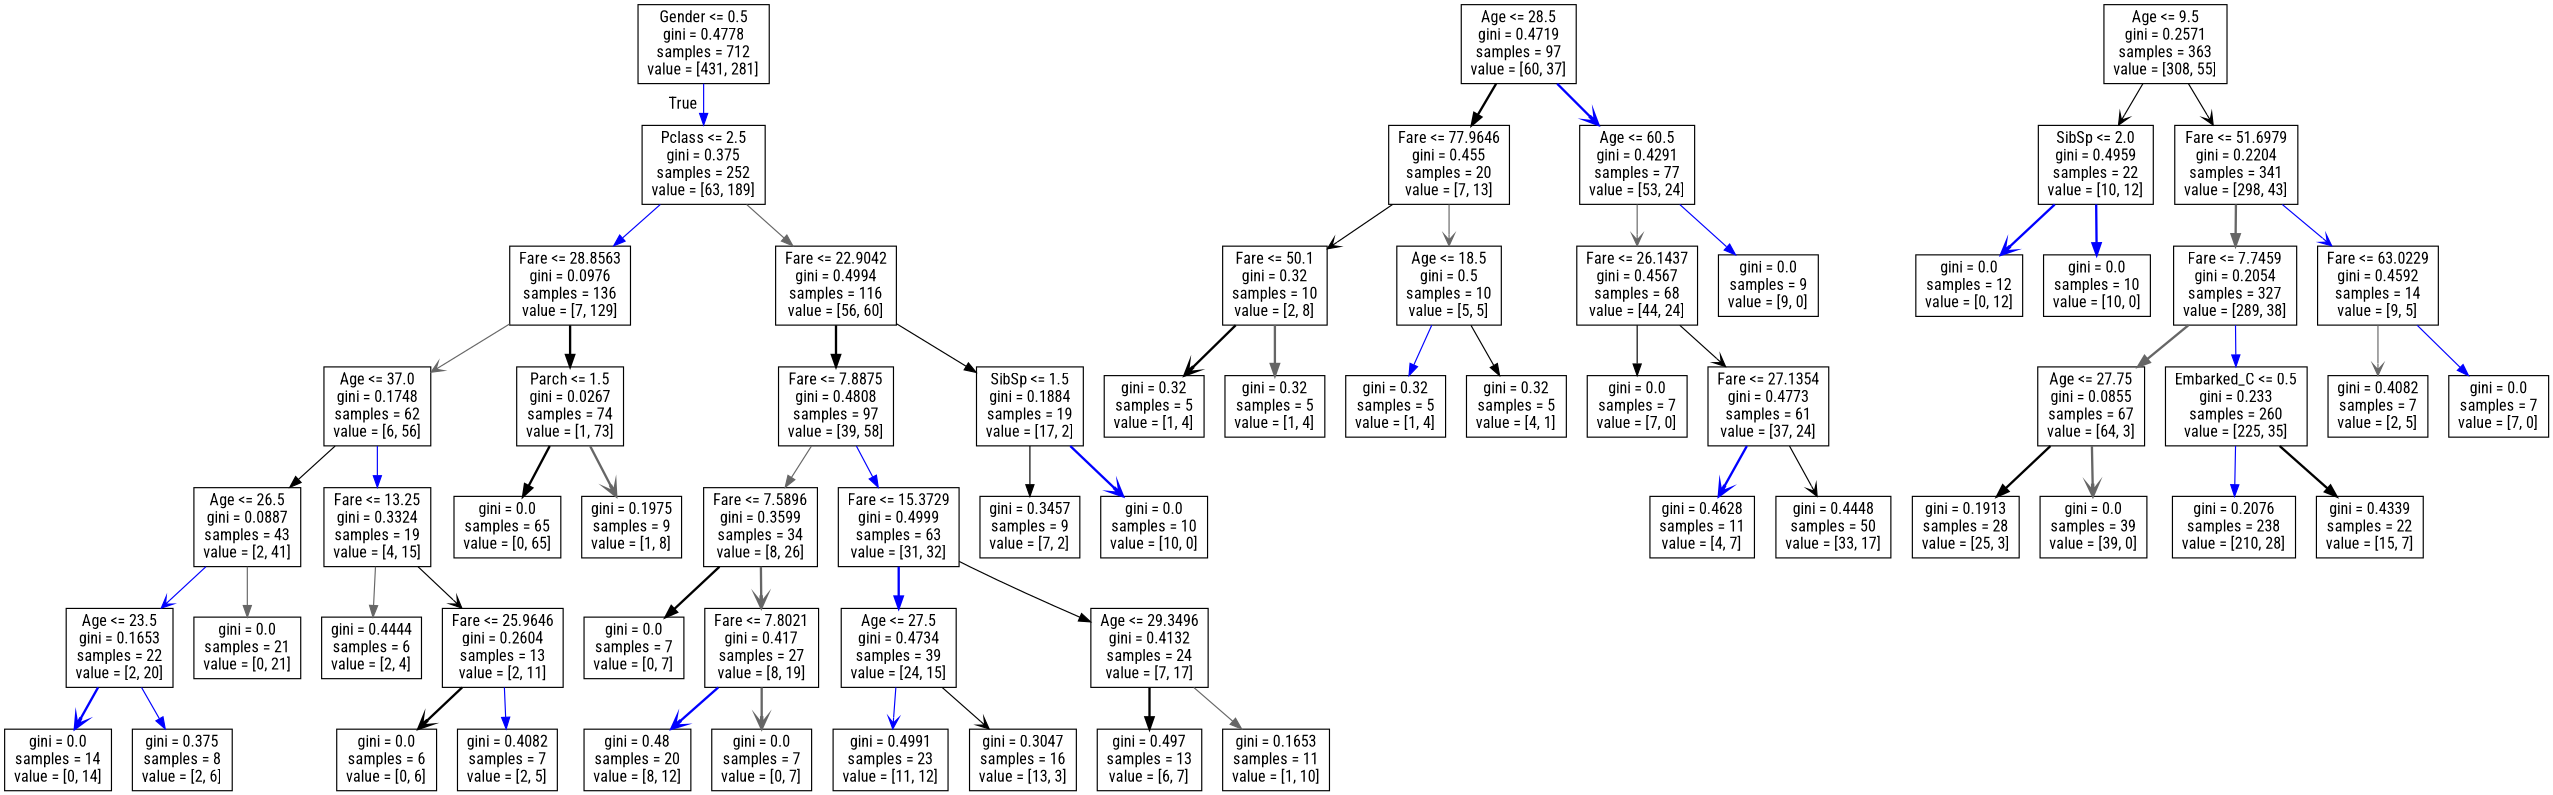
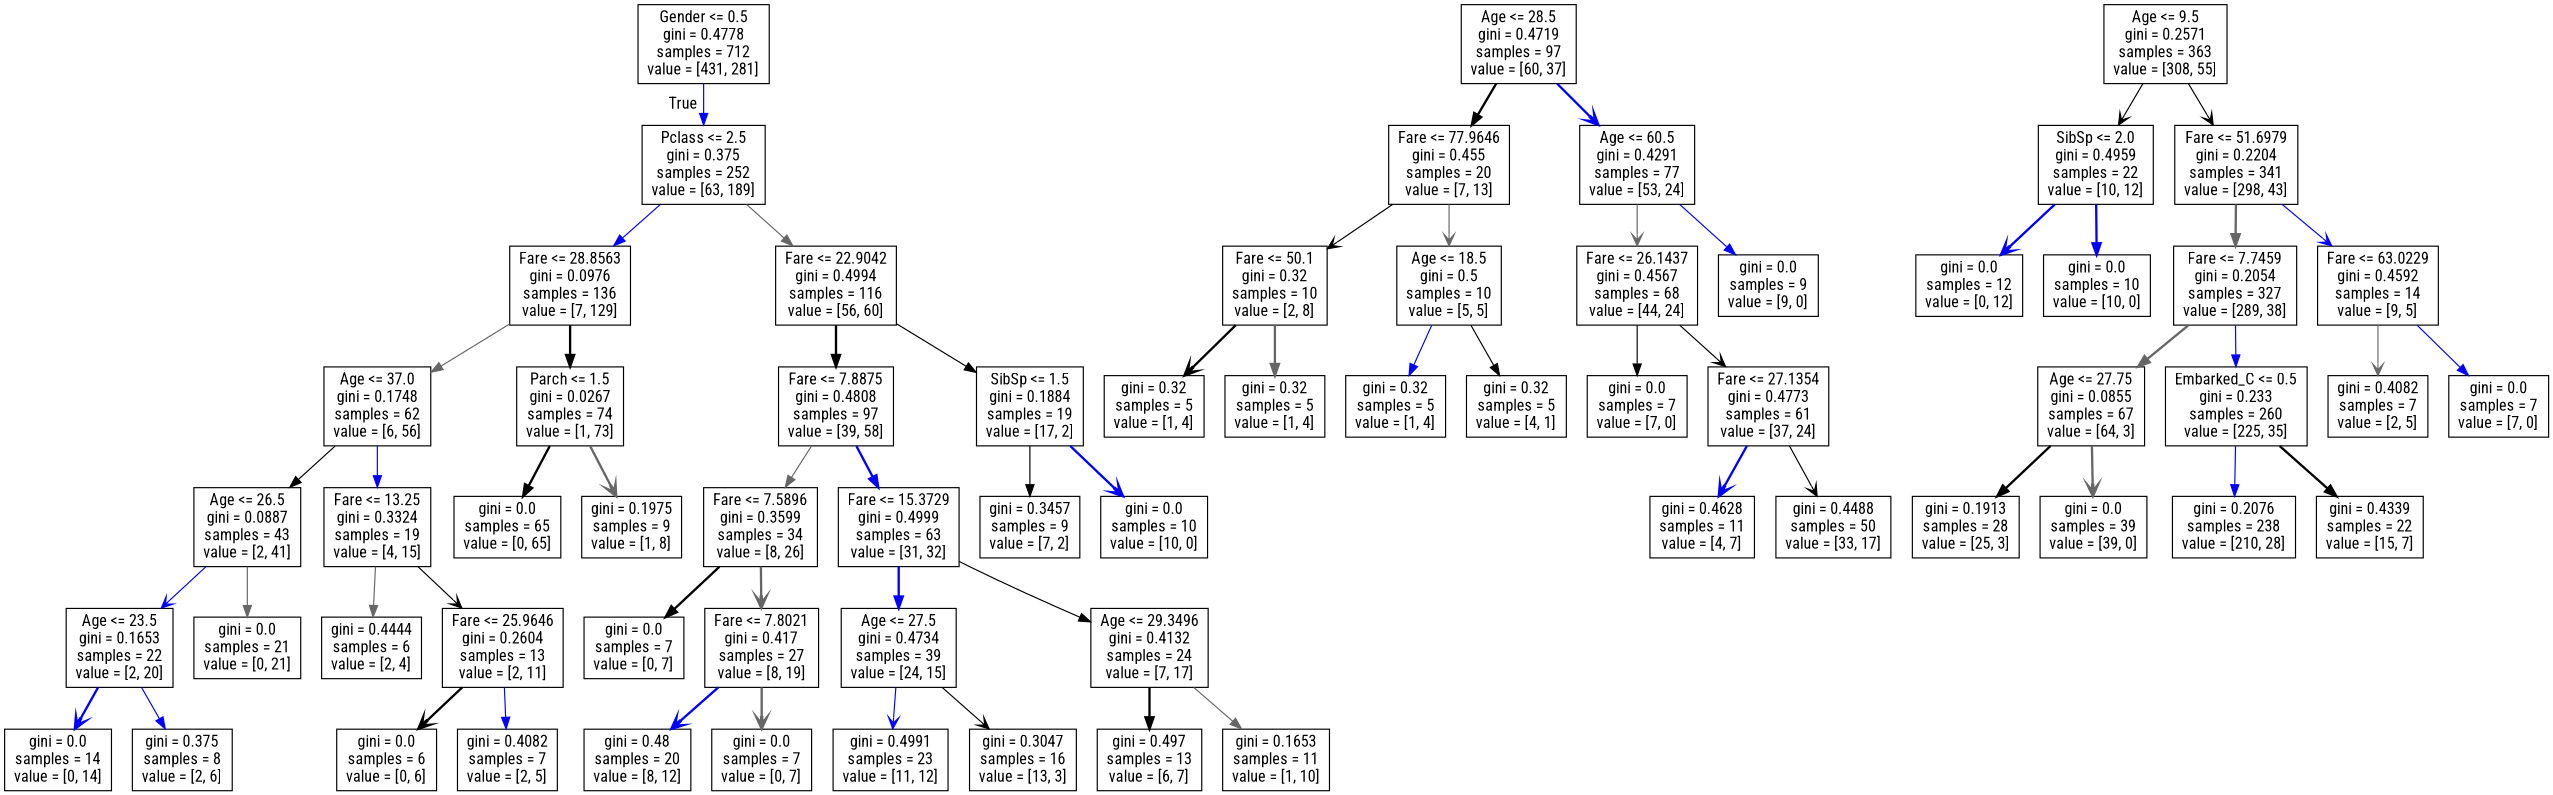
(475, 345) -> (475, 345)
(865, 461) -> (865, 461)
(1833, 527) -> (1833, 527)
